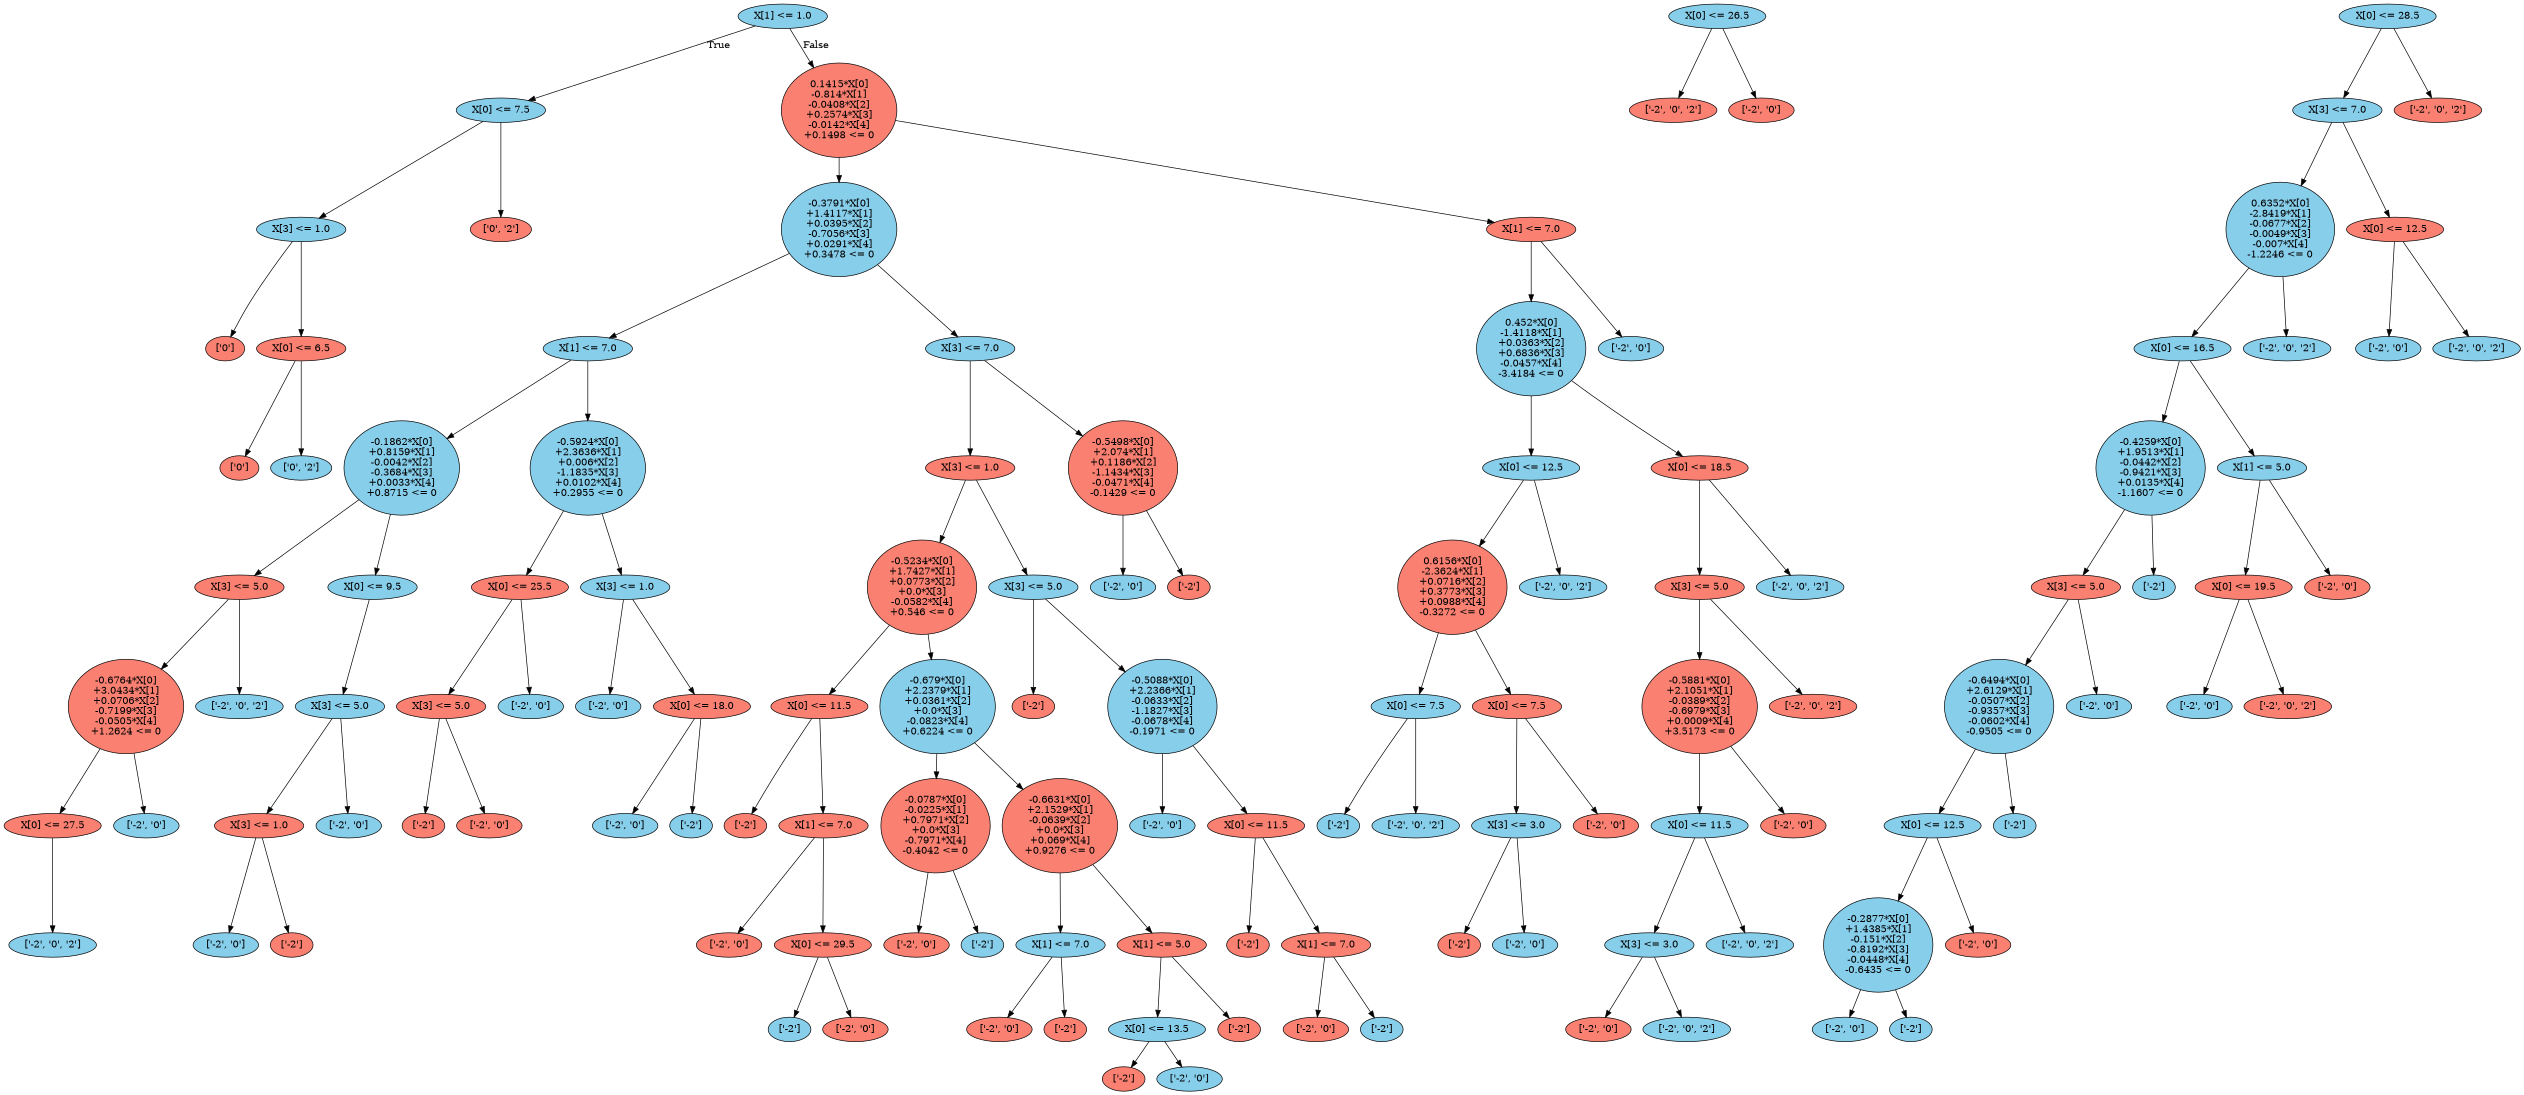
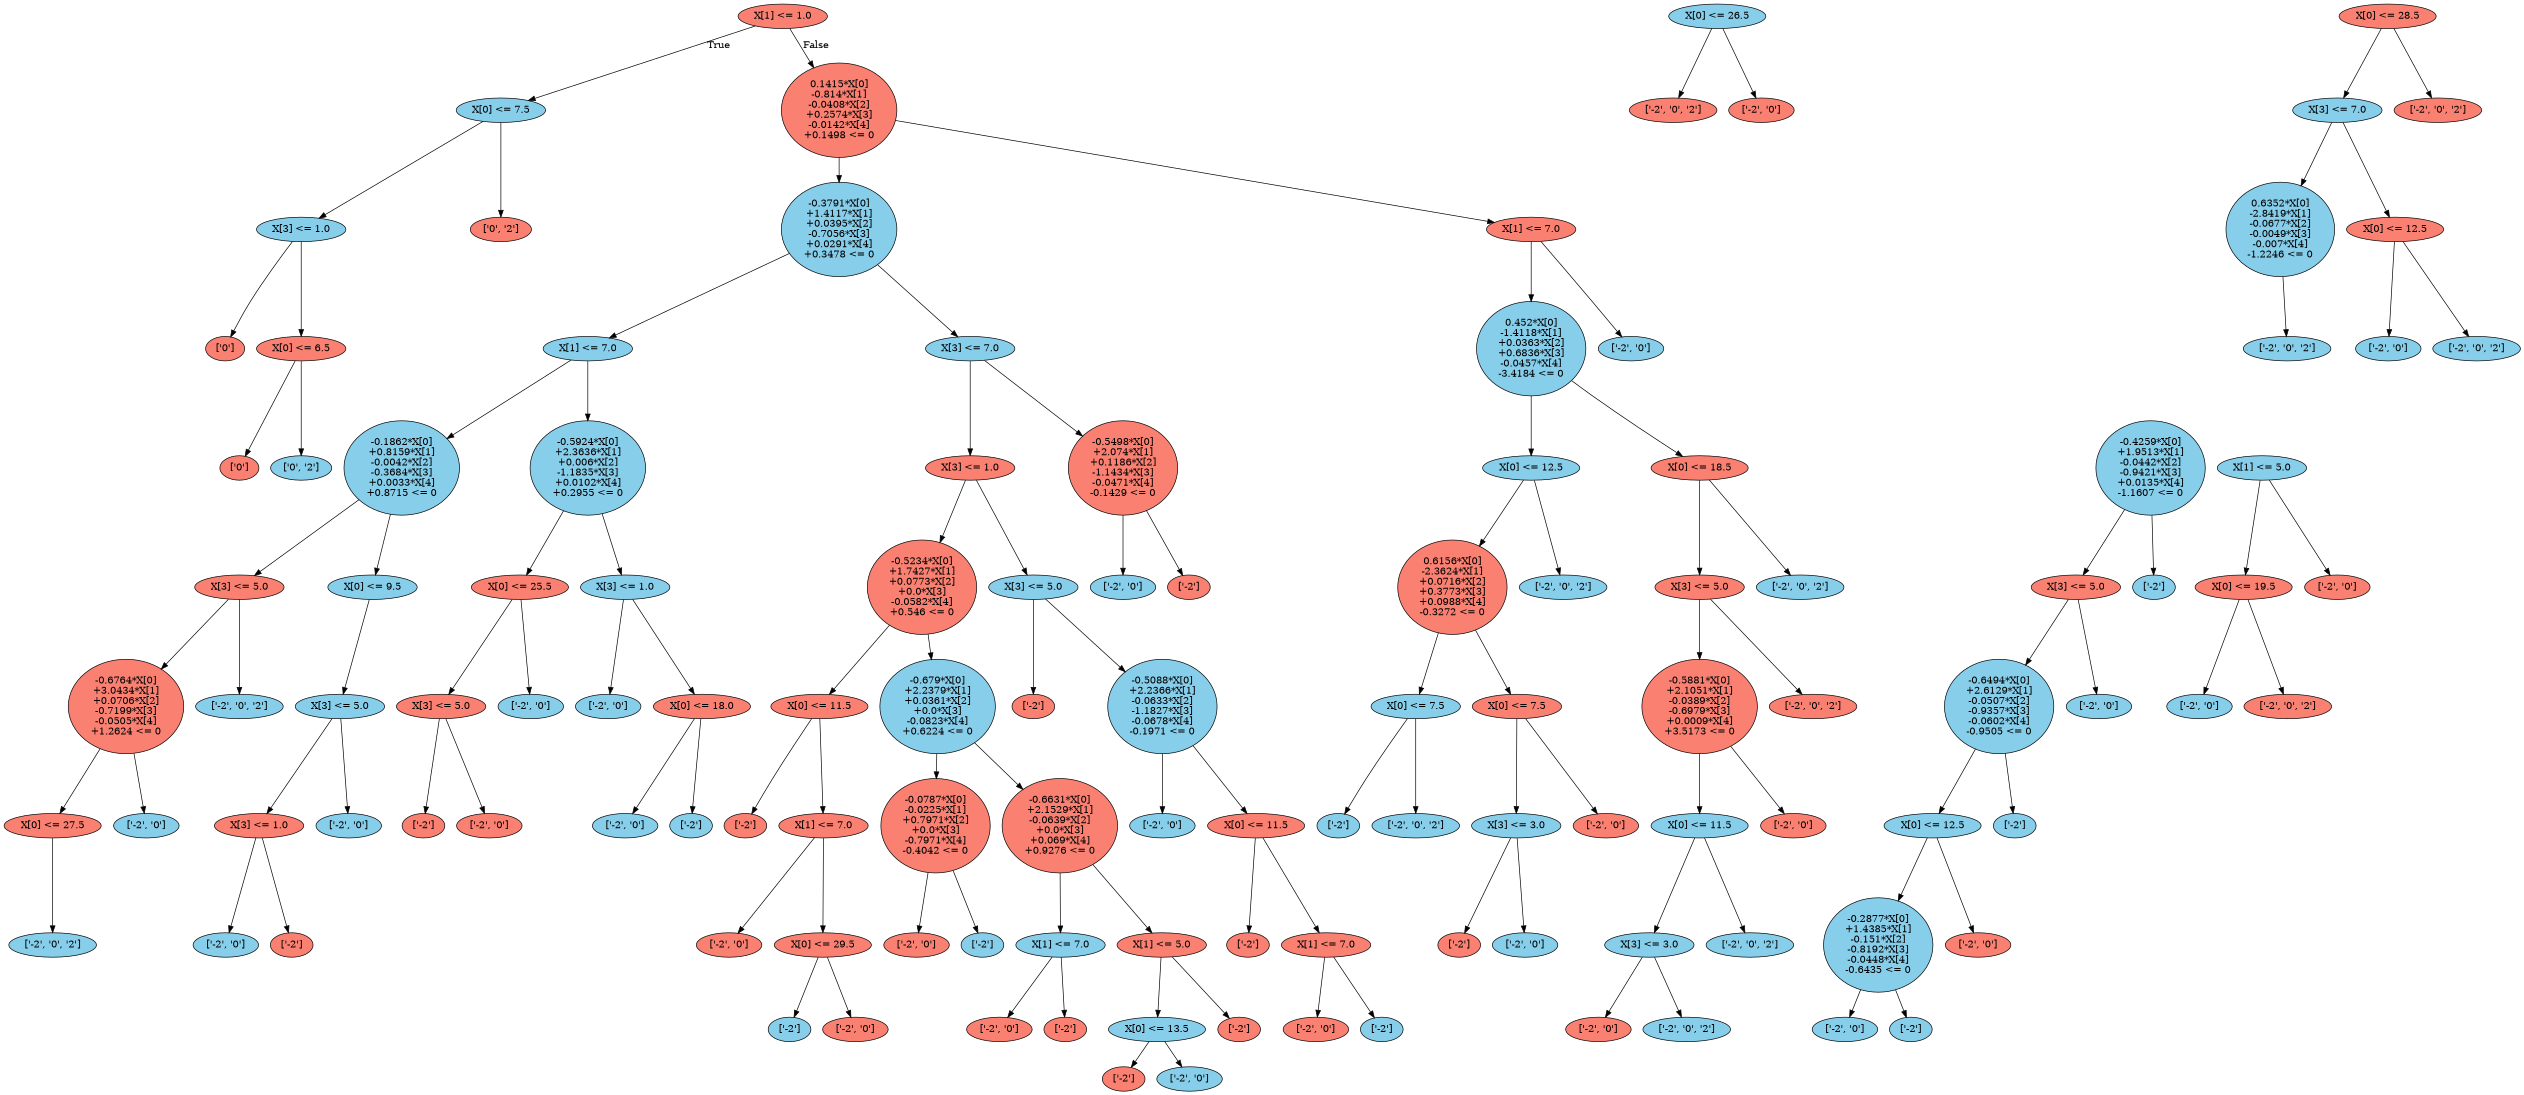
(783, 16) -> (783, 16)
(2388, 16) -> (2388, 16)
(2183, 349) -> none
